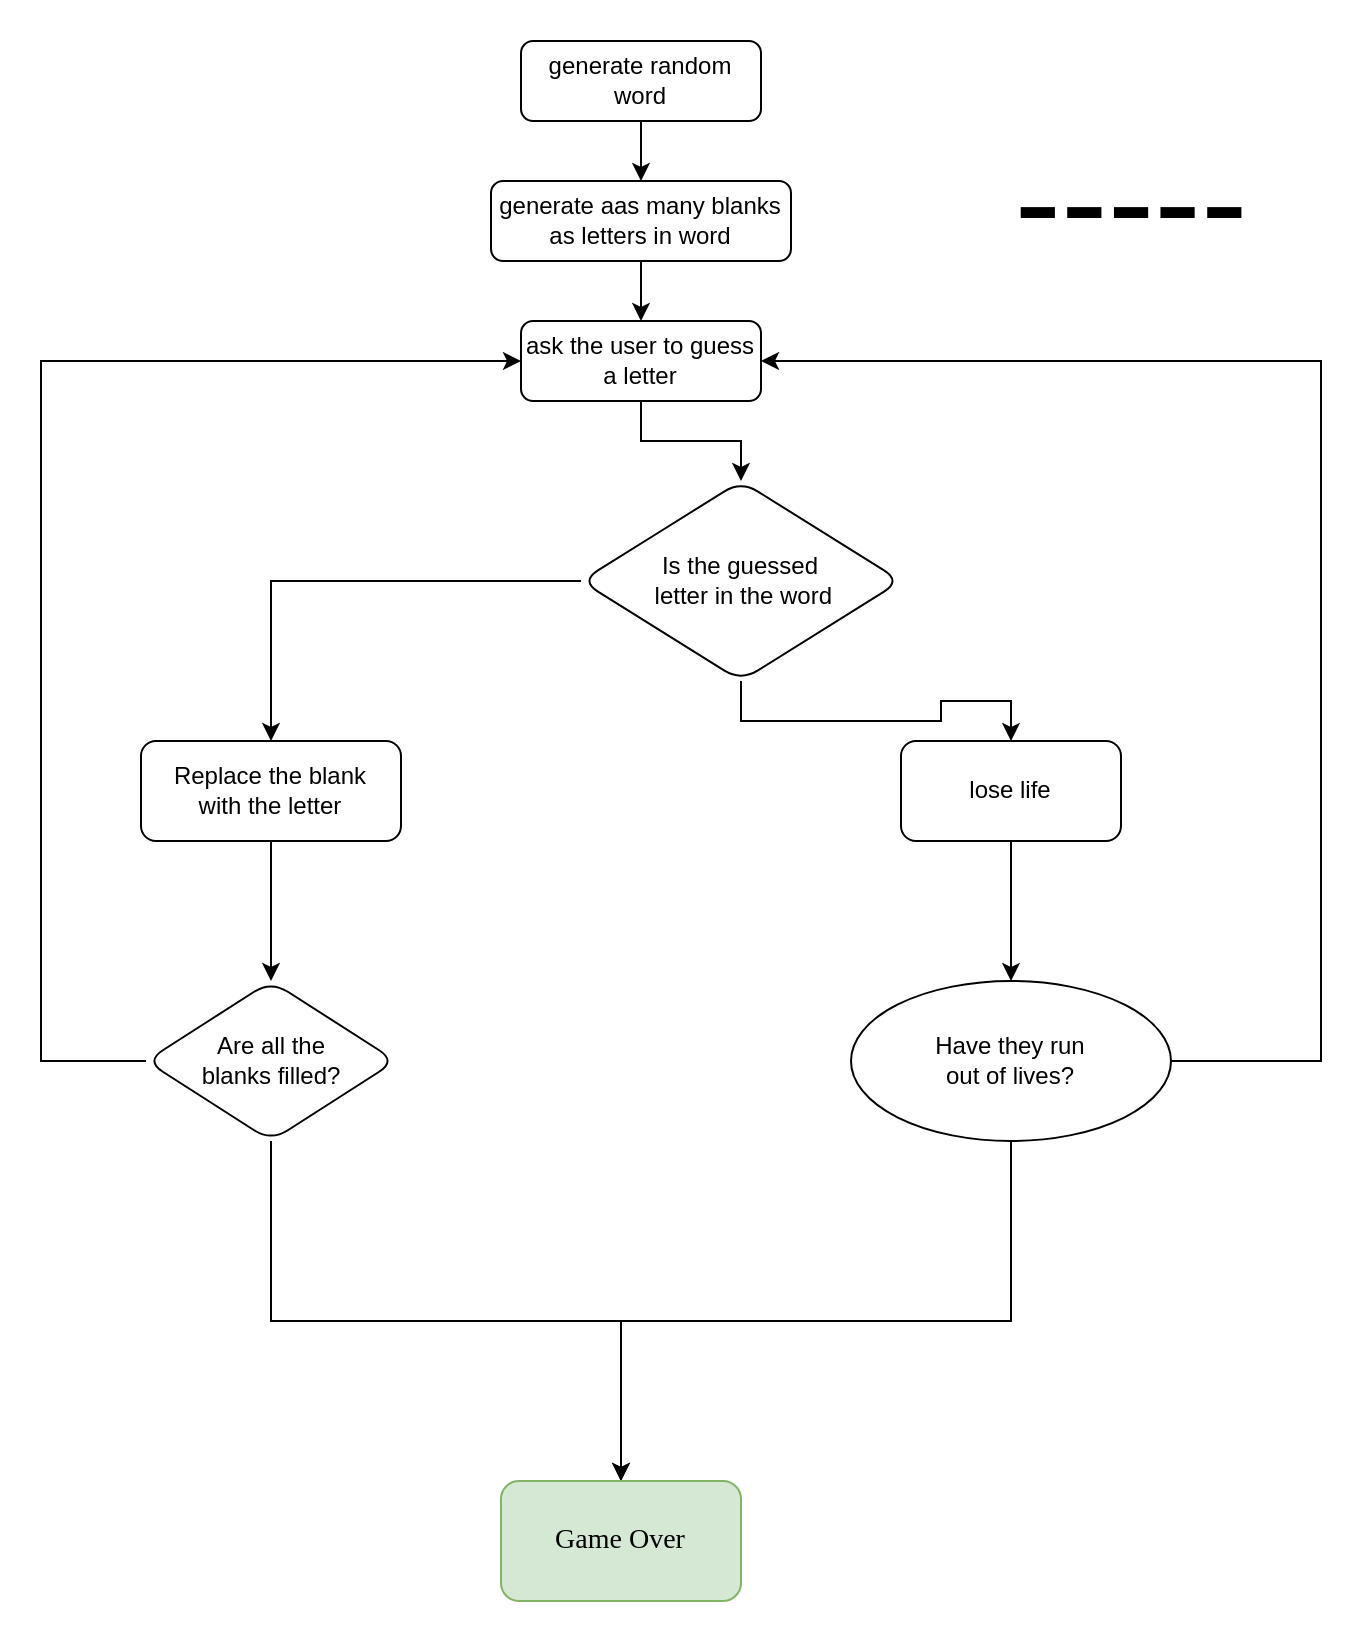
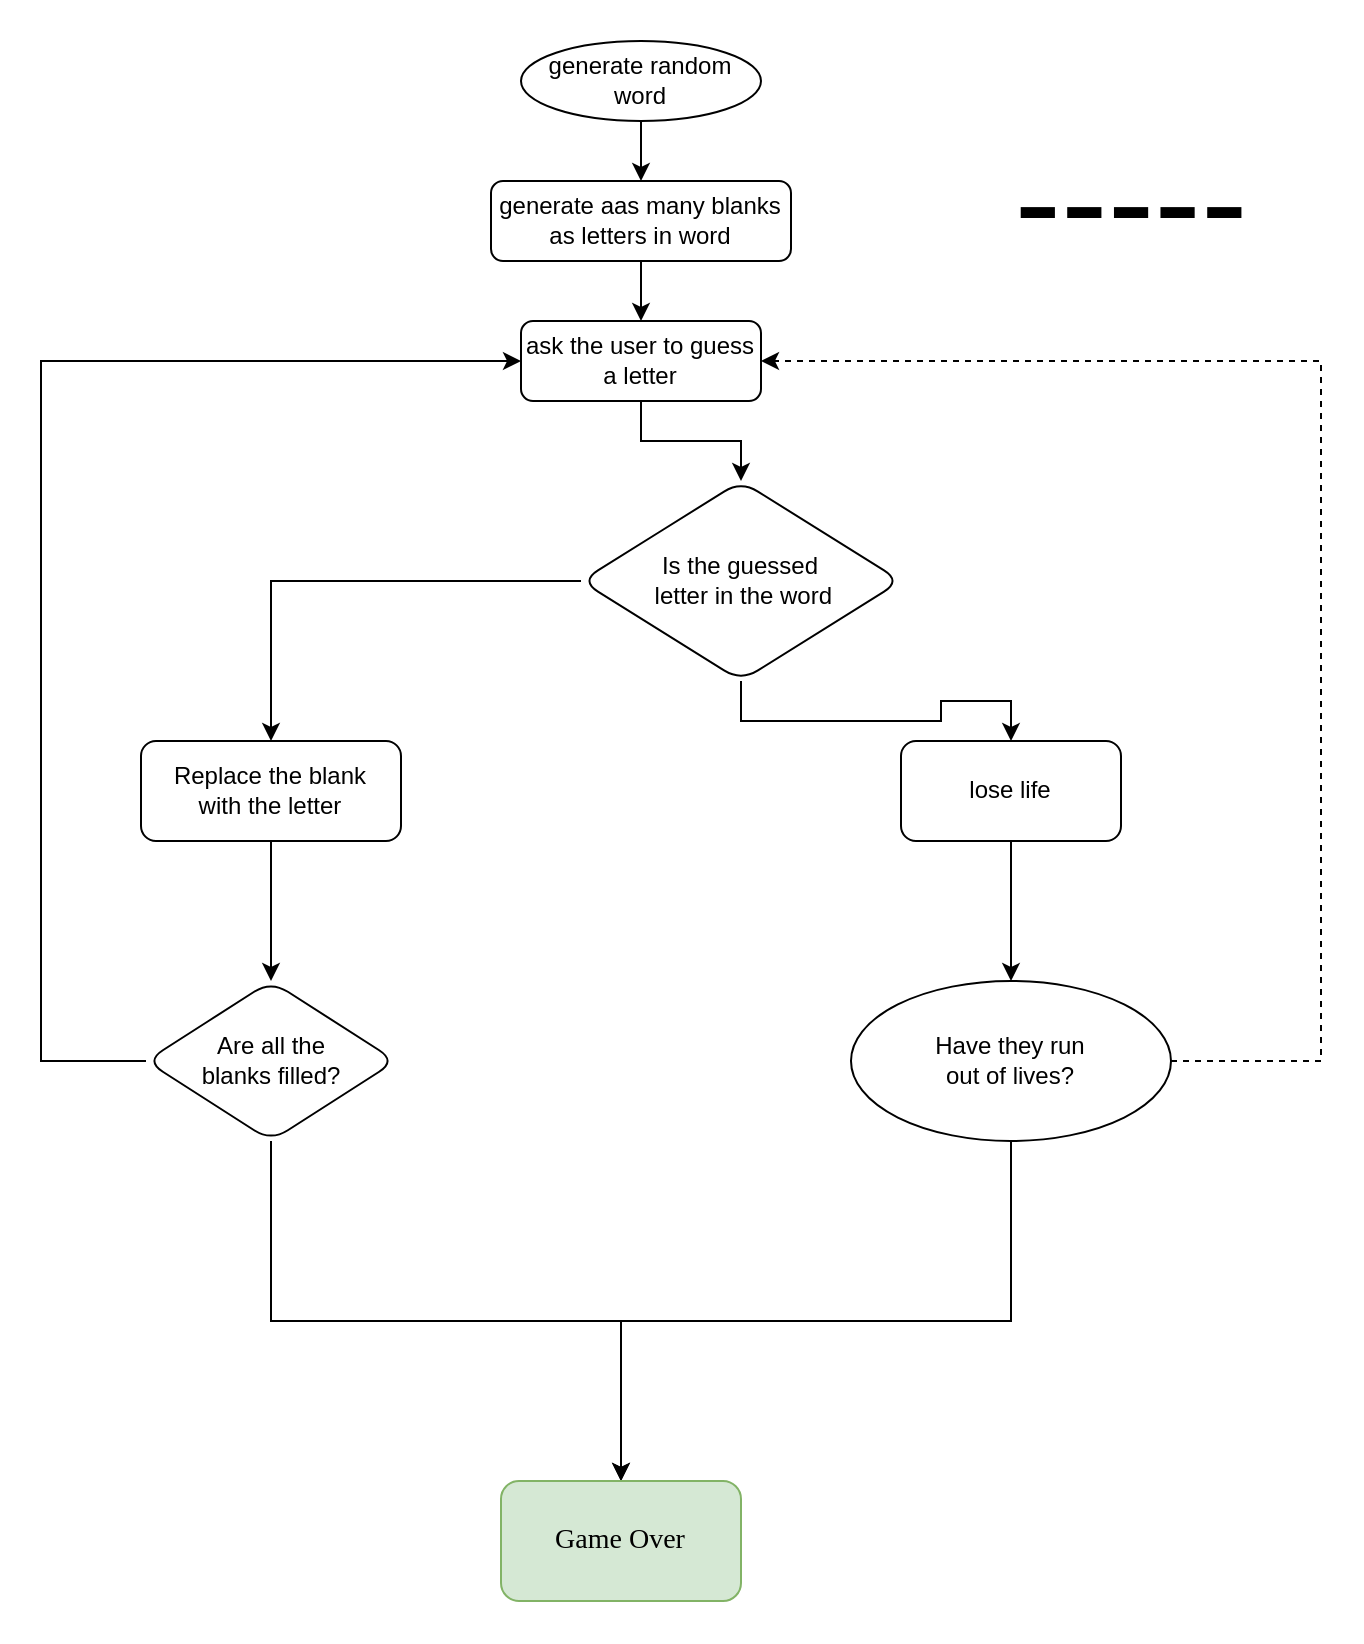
(641, 81) -> (641, 81)
(1321, 513) -> (1321, 513)
